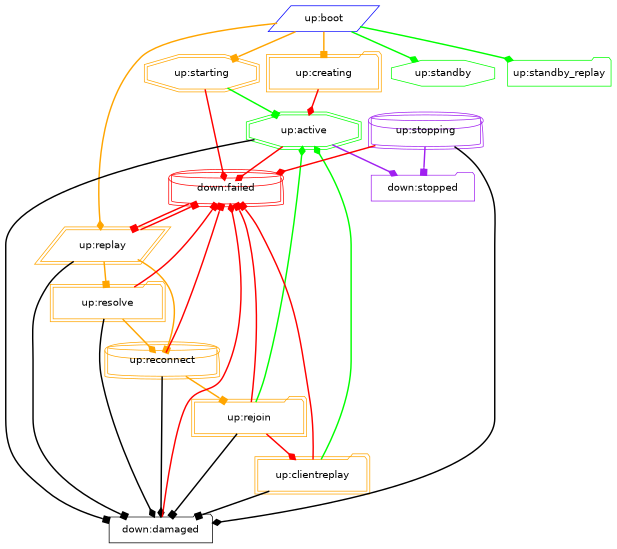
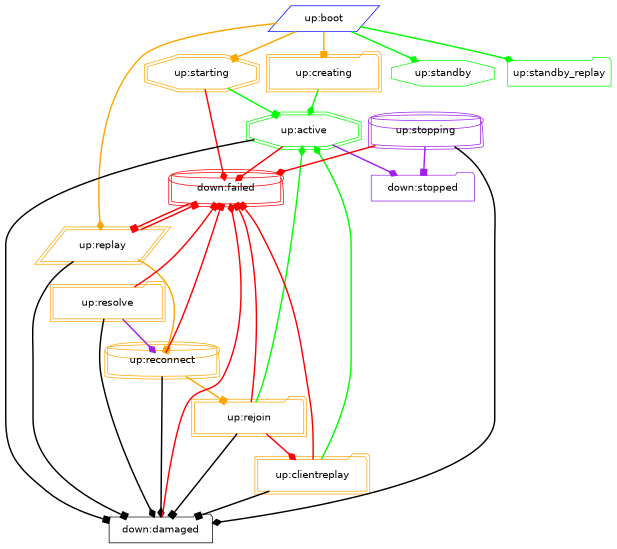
(315, 98) -> (315, 98)
(105, 271) -> none
(136, 333) -> (136, 333)
